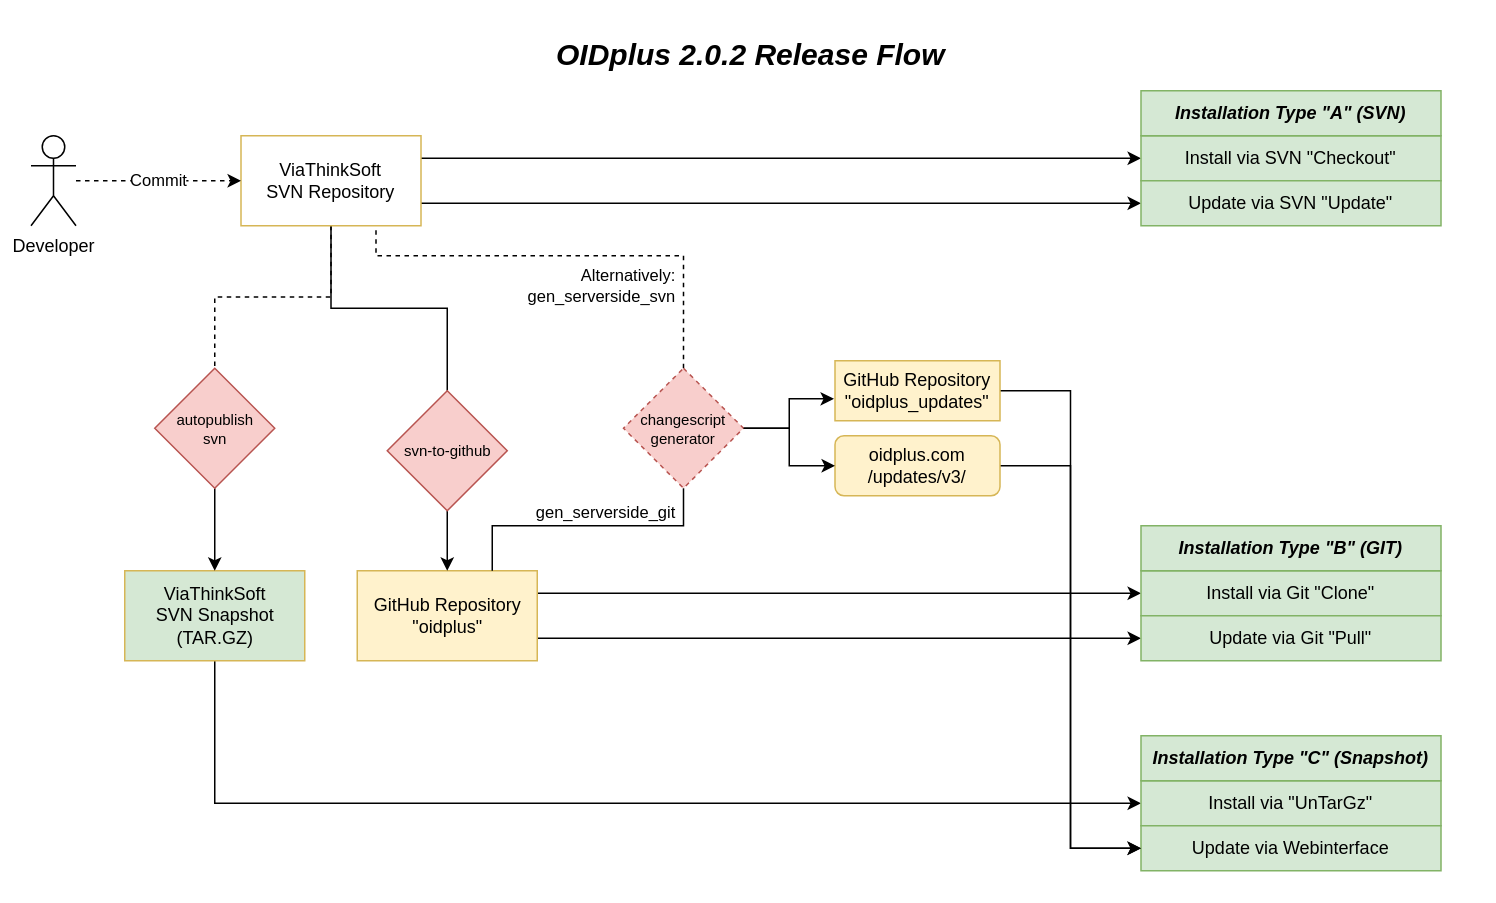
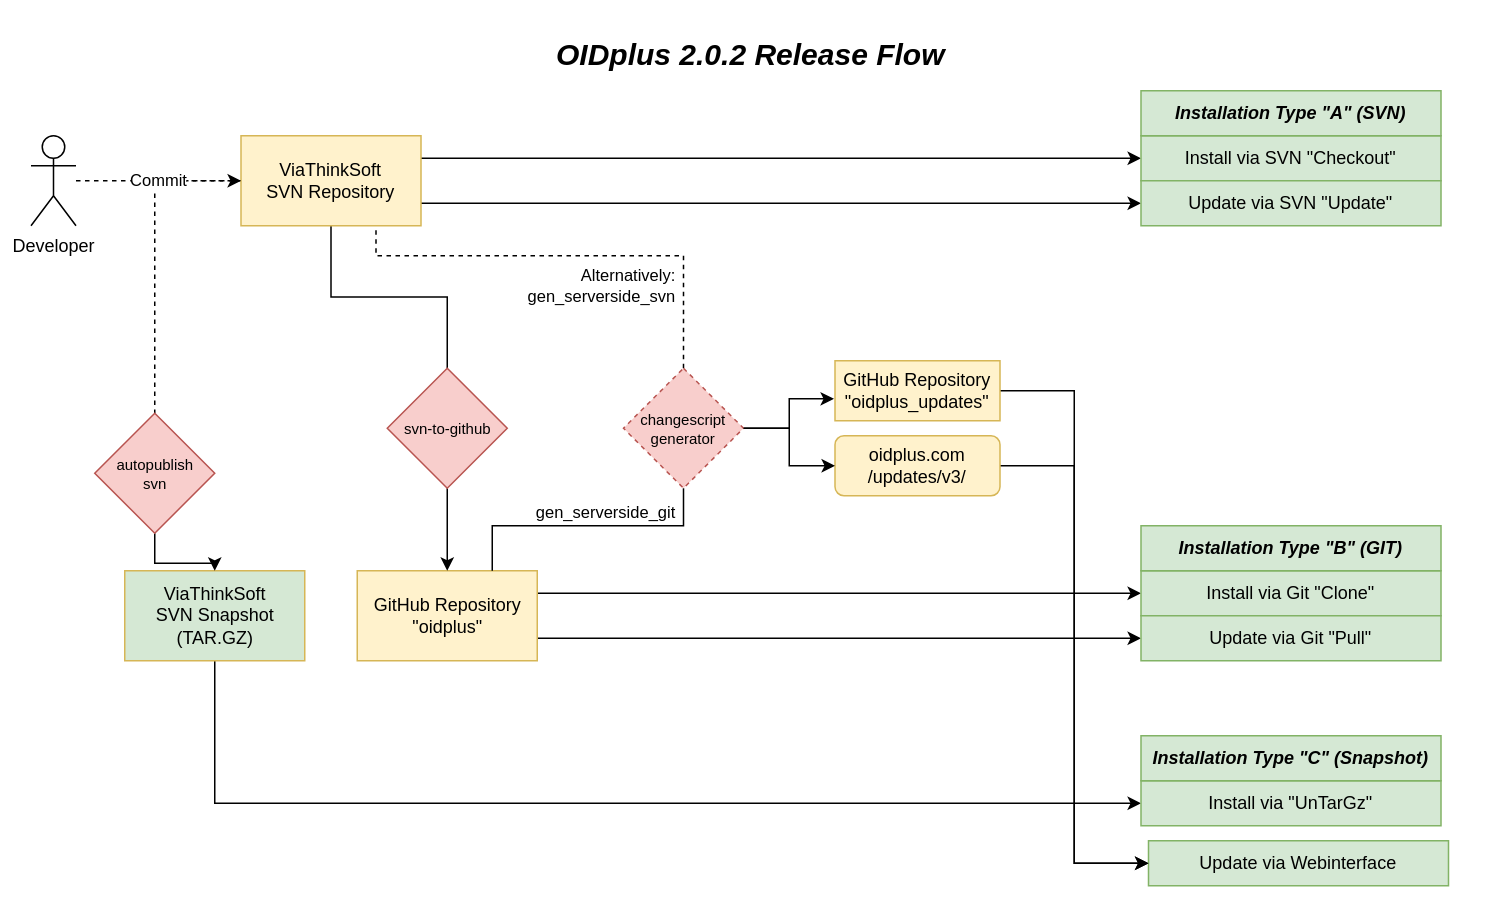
(331, 181) -> (331, 181)
(215, 428) -> (155, 473)
(447, 451) -> (447, 428)
(1291, 848) -> (1298, 863)
